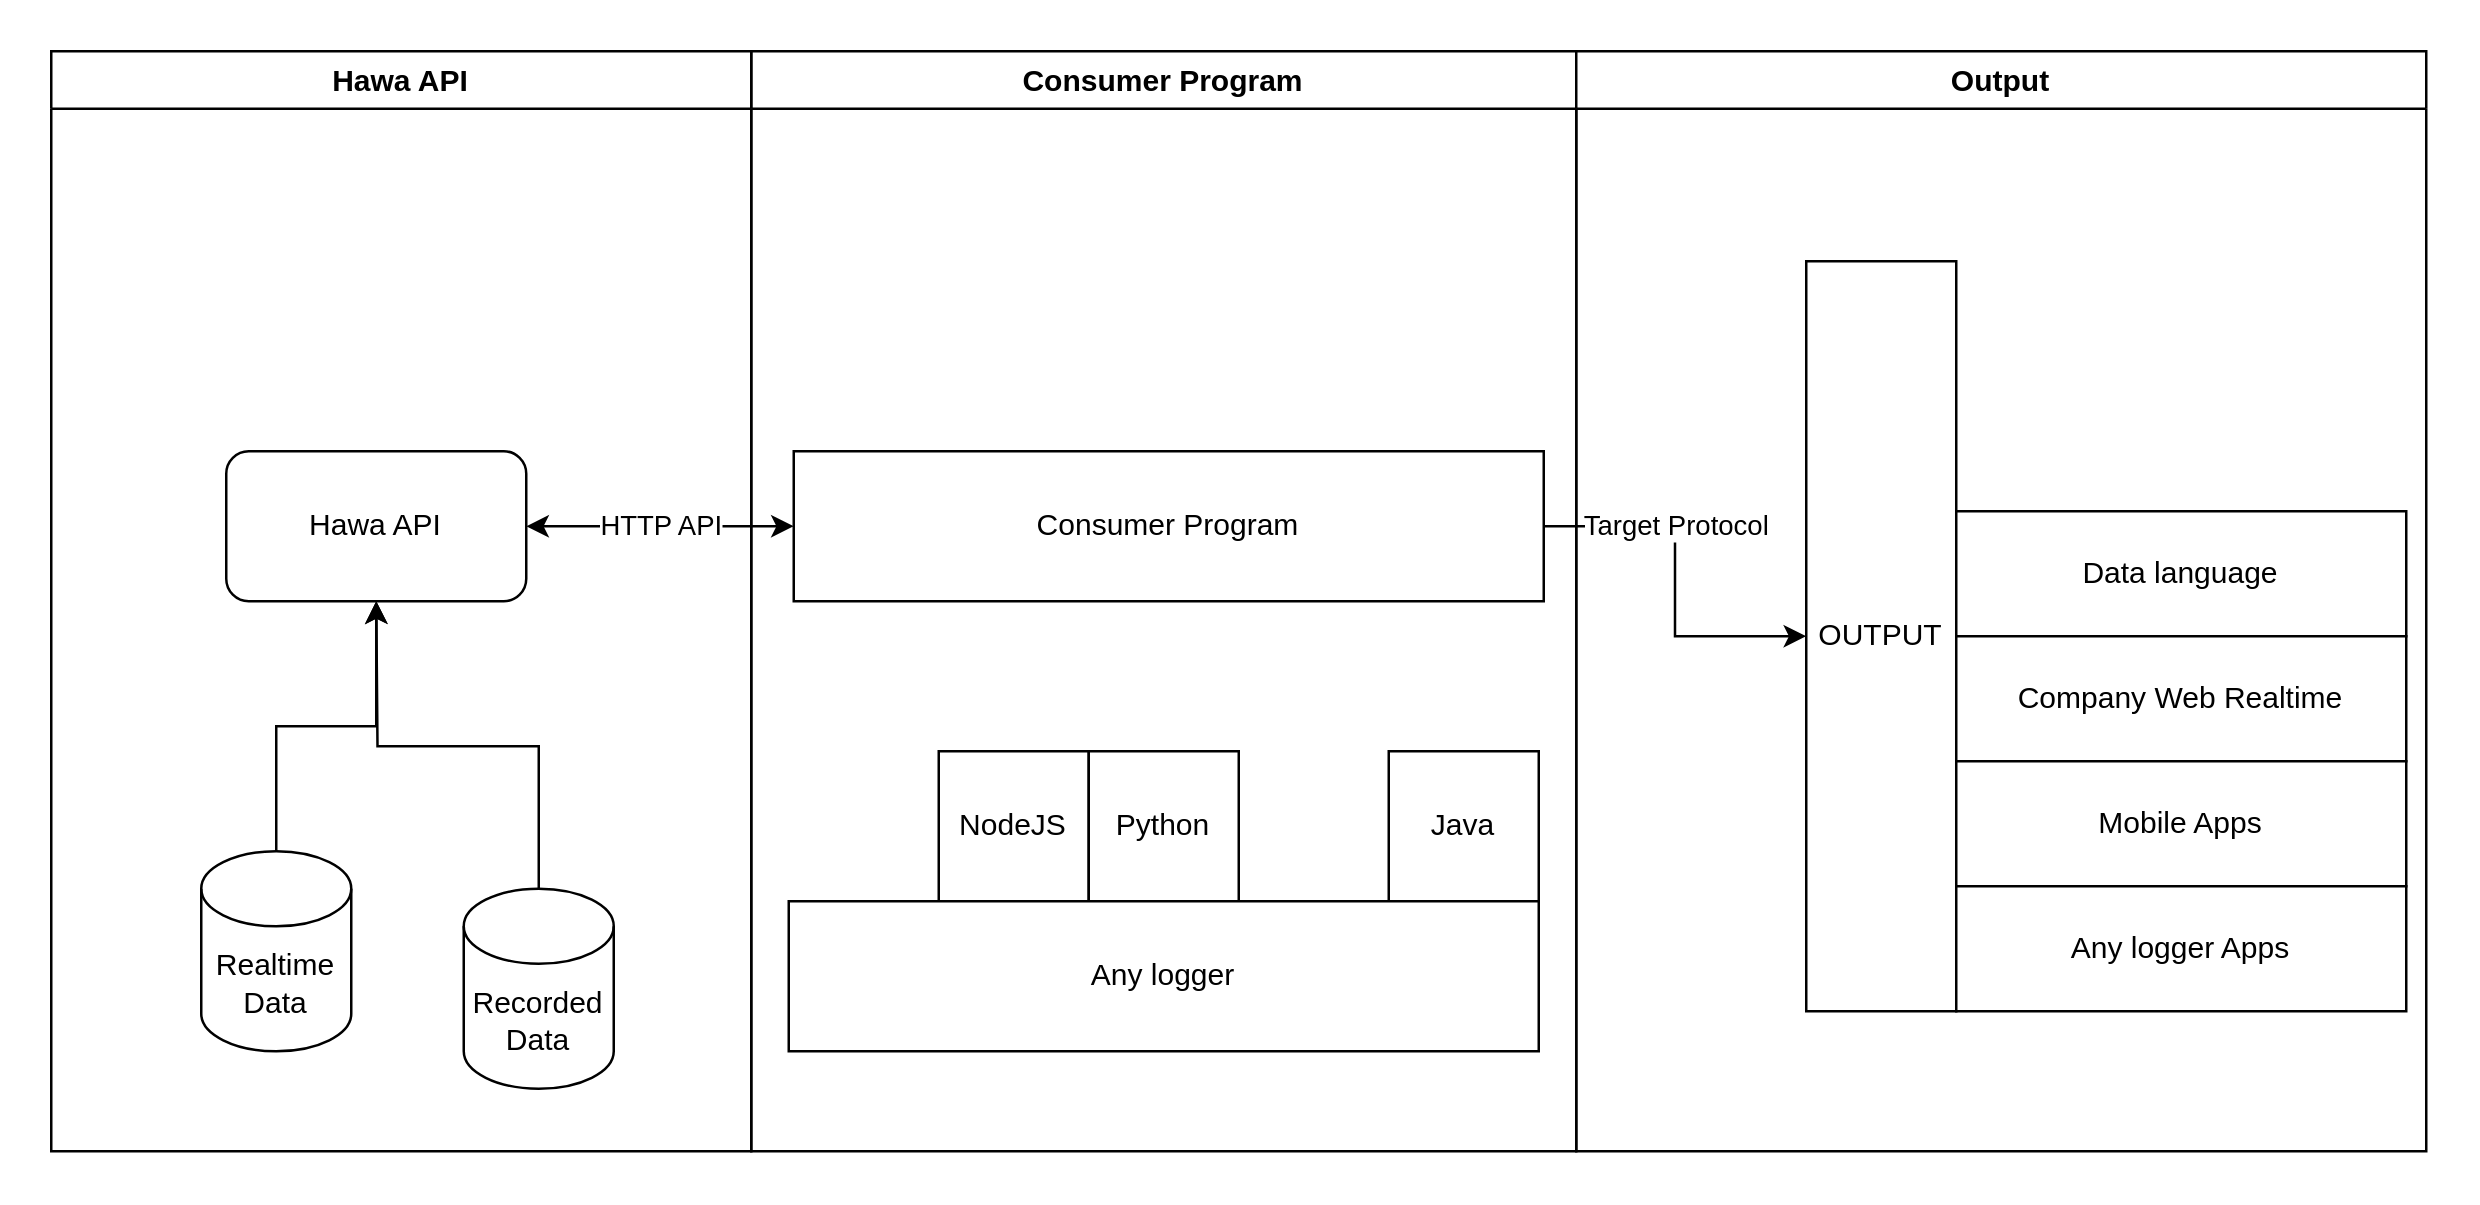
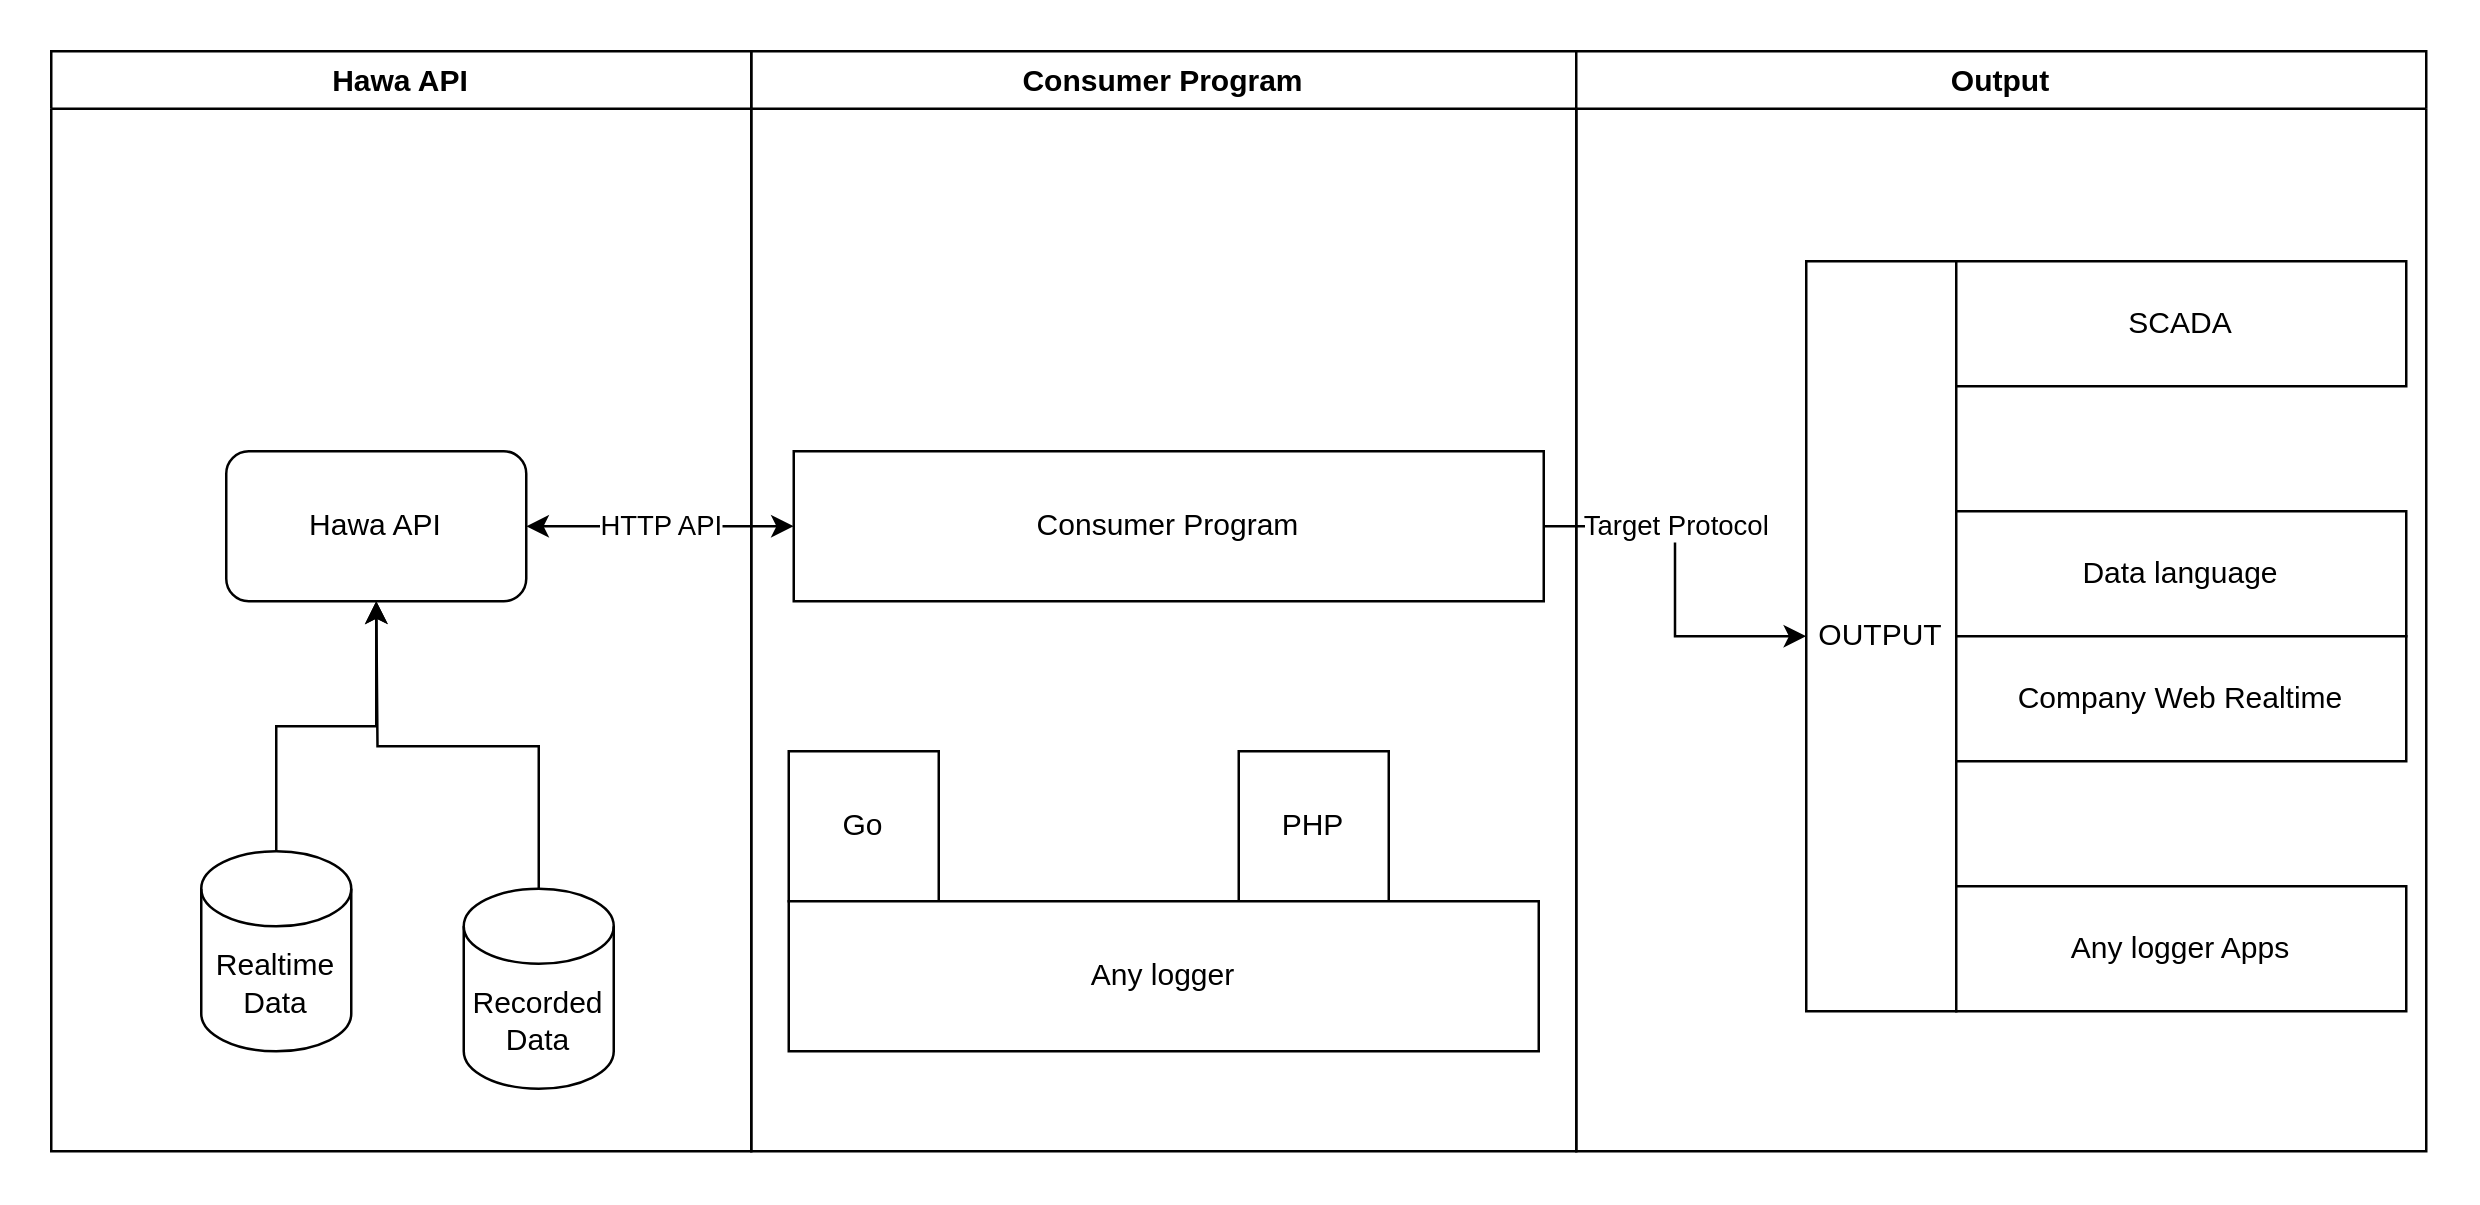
none -> (2181, 324)
(2181, 824) -> none
none -> (864, 826)
(1014, 826) -> none
(1164, 826) -> none
none -> (1314, 826)
(1464, 826) -> none
